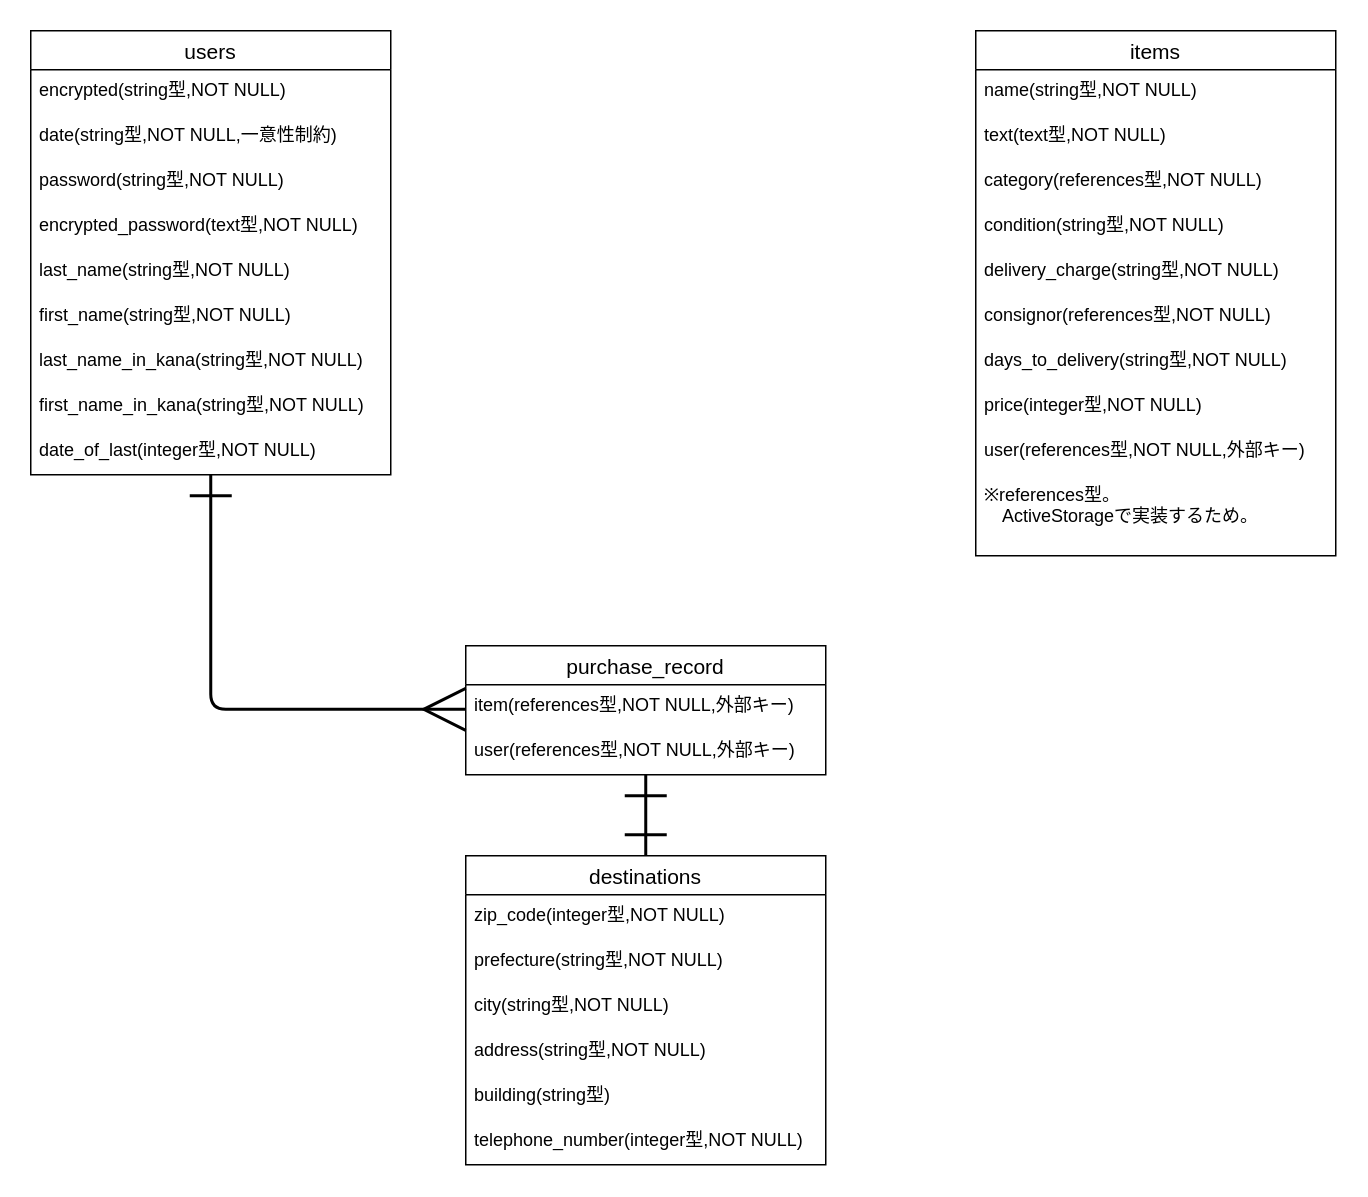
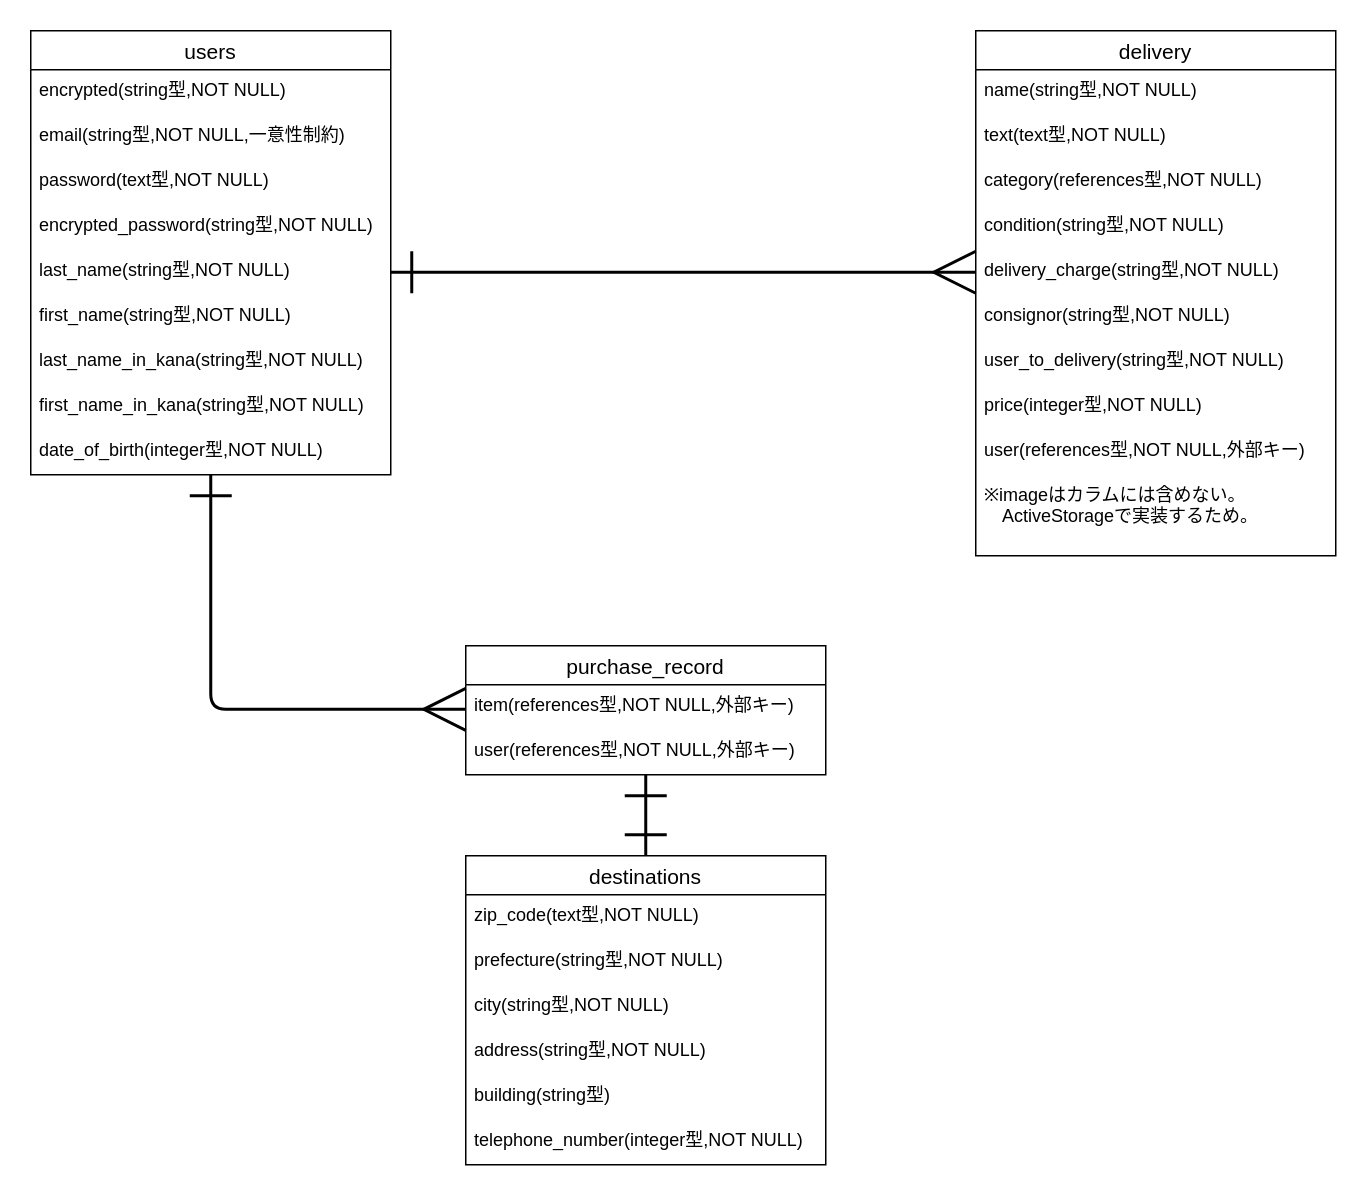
(1155, 52) -> (1155, 52)
(195, 135) -> (195, 135)
(167, 180) -> (159, 180)
(210, 225) -> (217, 225)
none -> (682, 272)
(1137, 315) -> (1115, 315)
(1148, 360) -> (1148, 360)
(190, 450) -> (195, 450)
(1057, 495) -> (1111, 495)
(605, 915) -> (592, 915)
